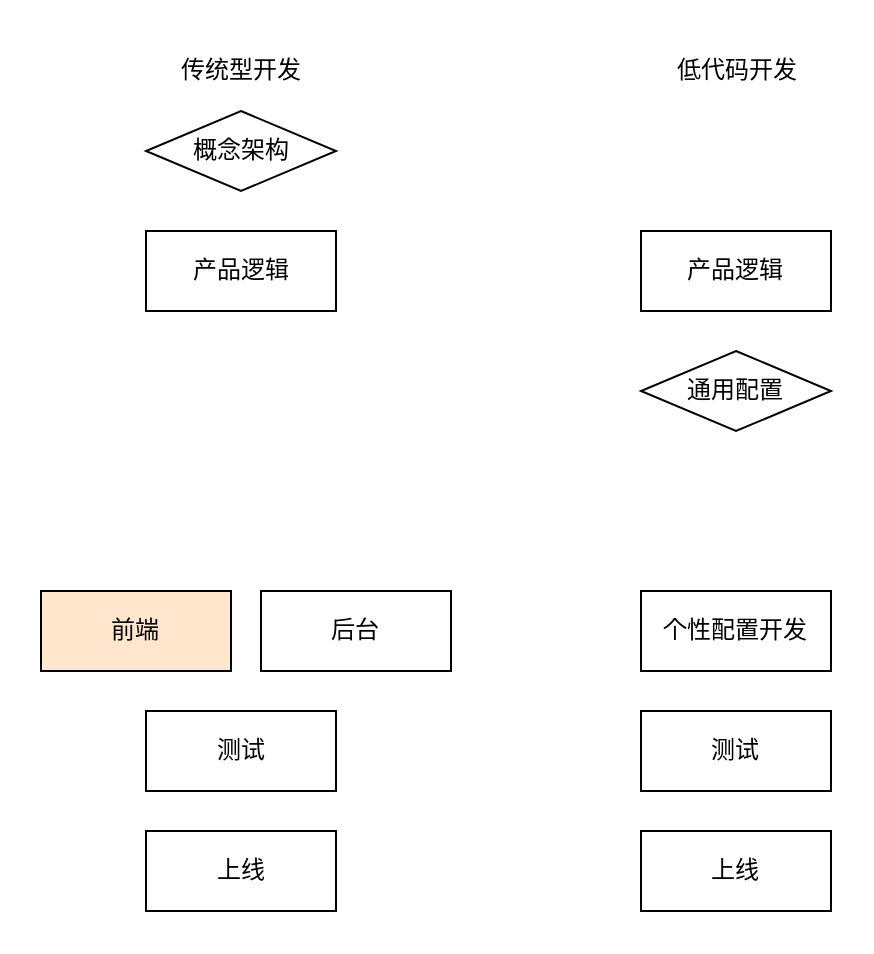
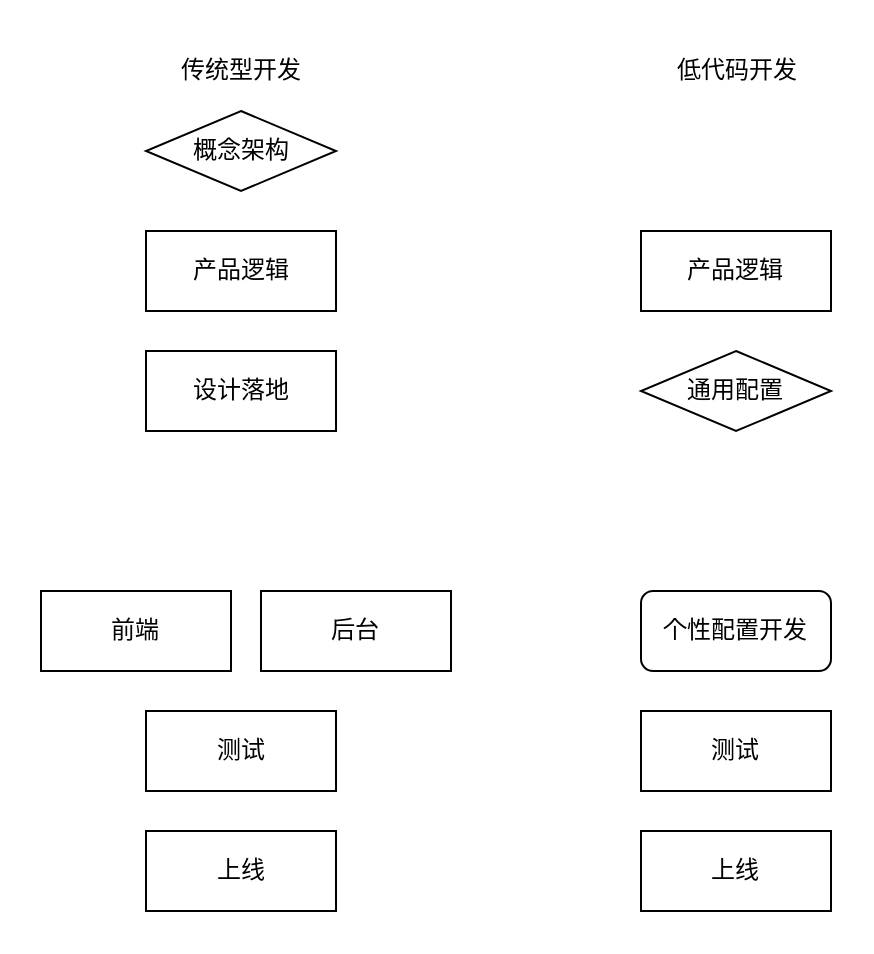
none -> (241, 391)
(136, 631) -> (136, 631)
(736, 631) -> (736, 631)
